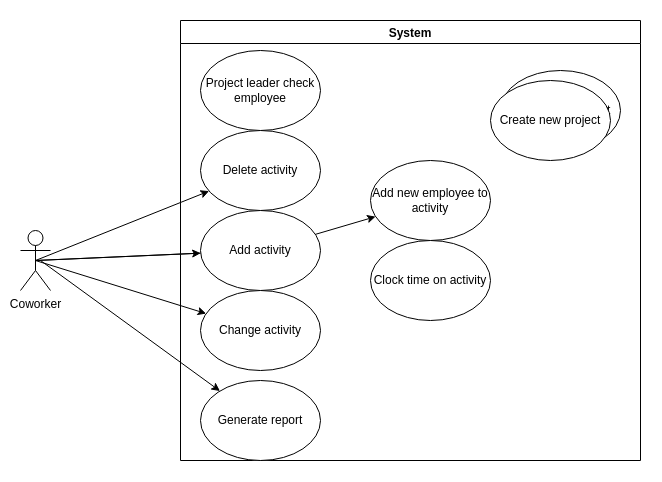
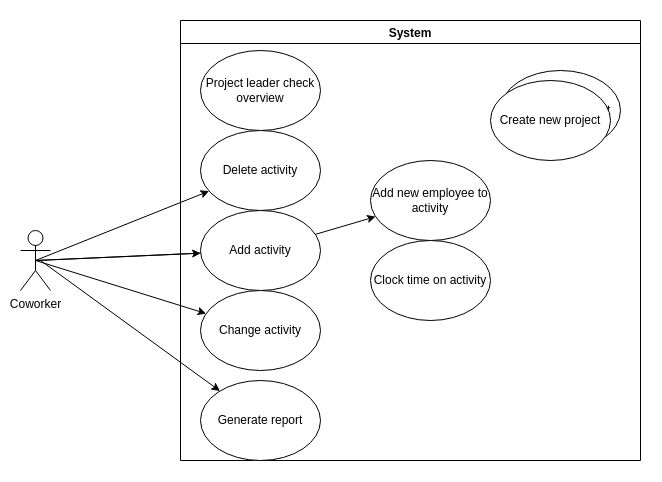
(261, 91) -> (261, 91)
